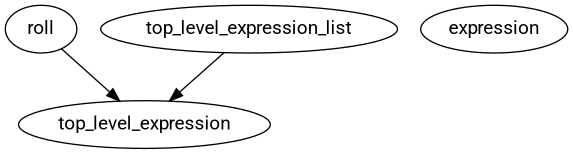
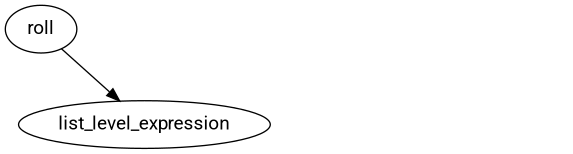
(249, 29) -> none
(494, 29) -> none
(144, 125) -> (144, 125)
